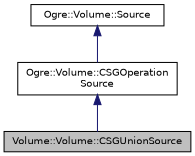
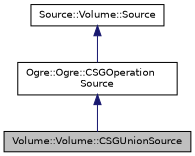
(97, 15) -> (97, 15)
(97, 79) -> (97, 79)
